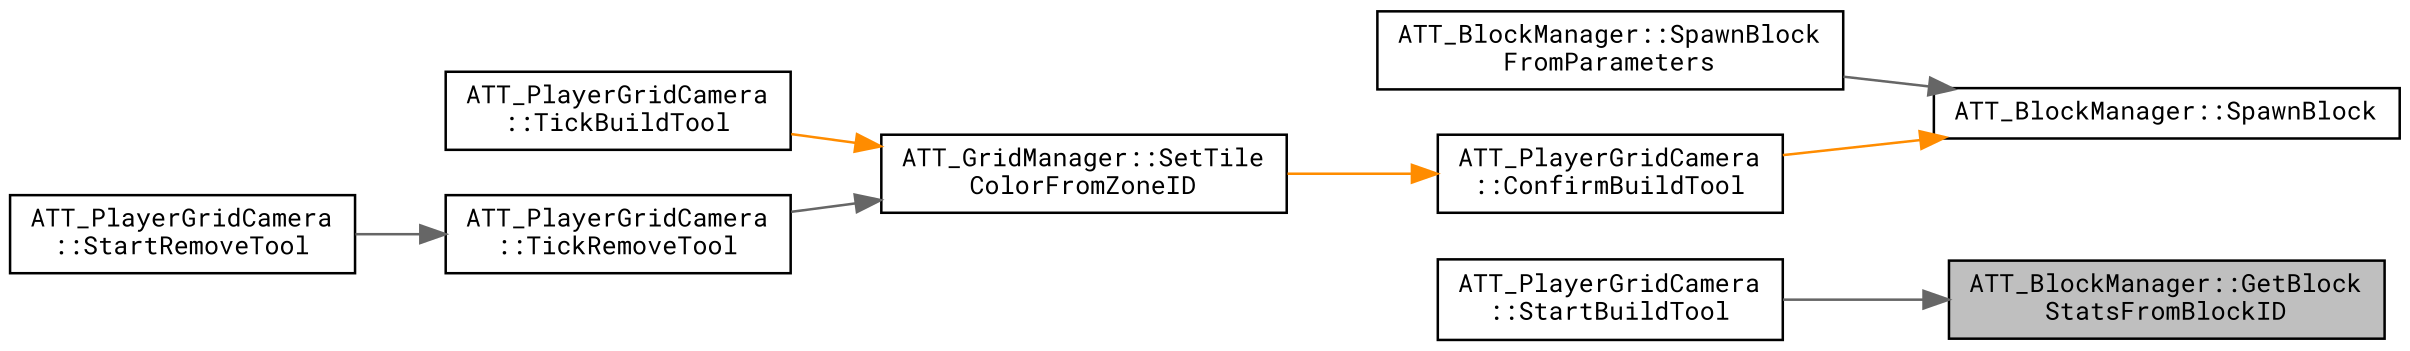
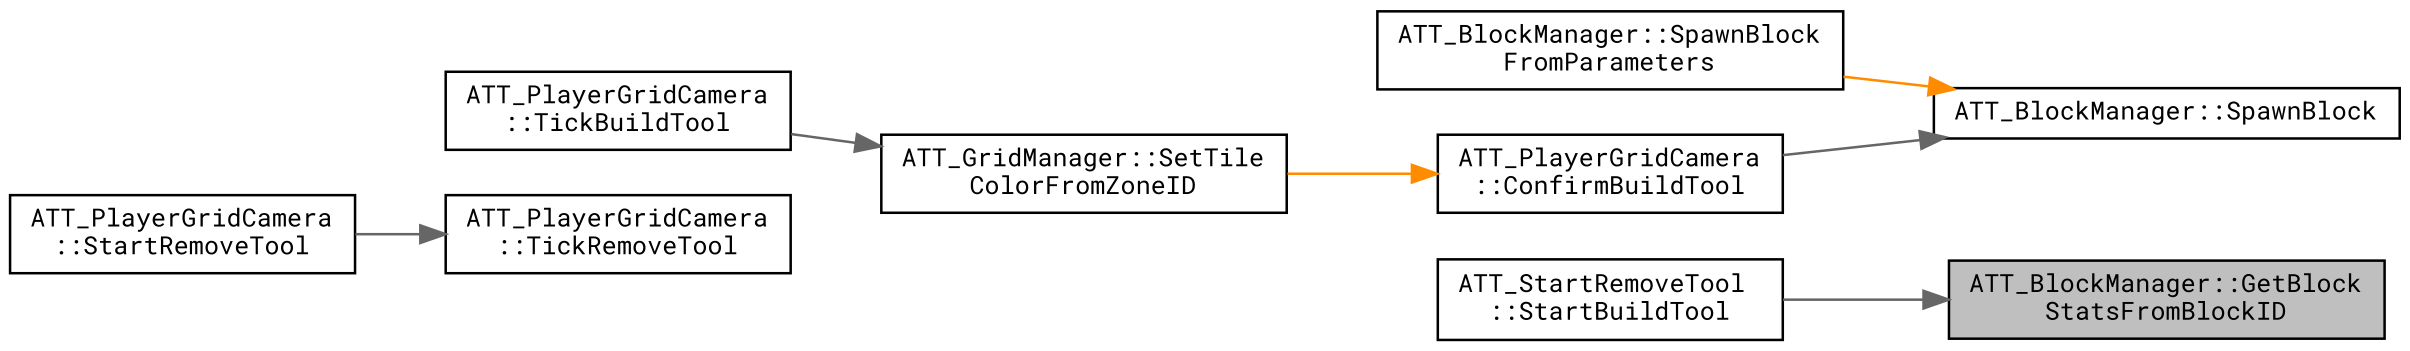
(1886, 82) -> (1886, 82)
(823, 138) -> (823, 138)
(1851, 148) -> (1851, 148)
(823, 208) -> none
(1610, 300) -> (1610, 300)
